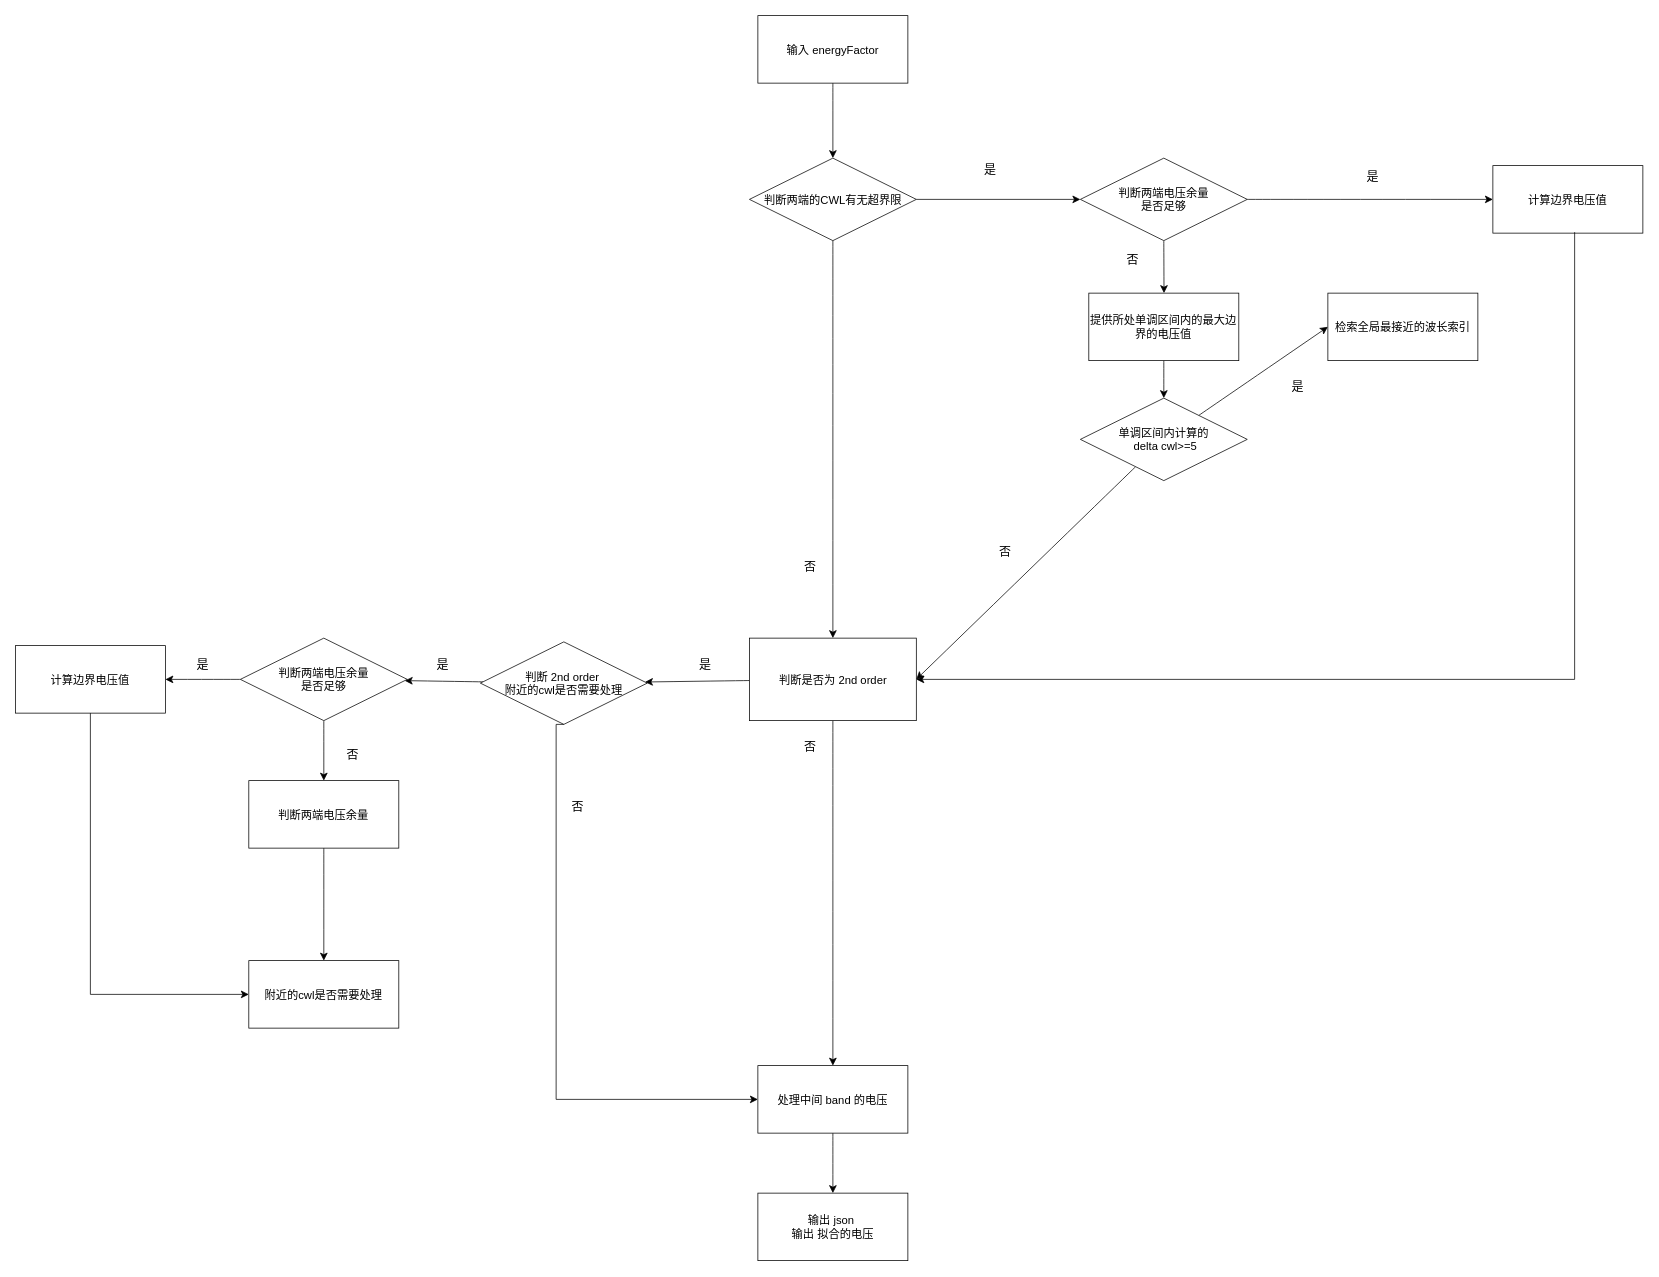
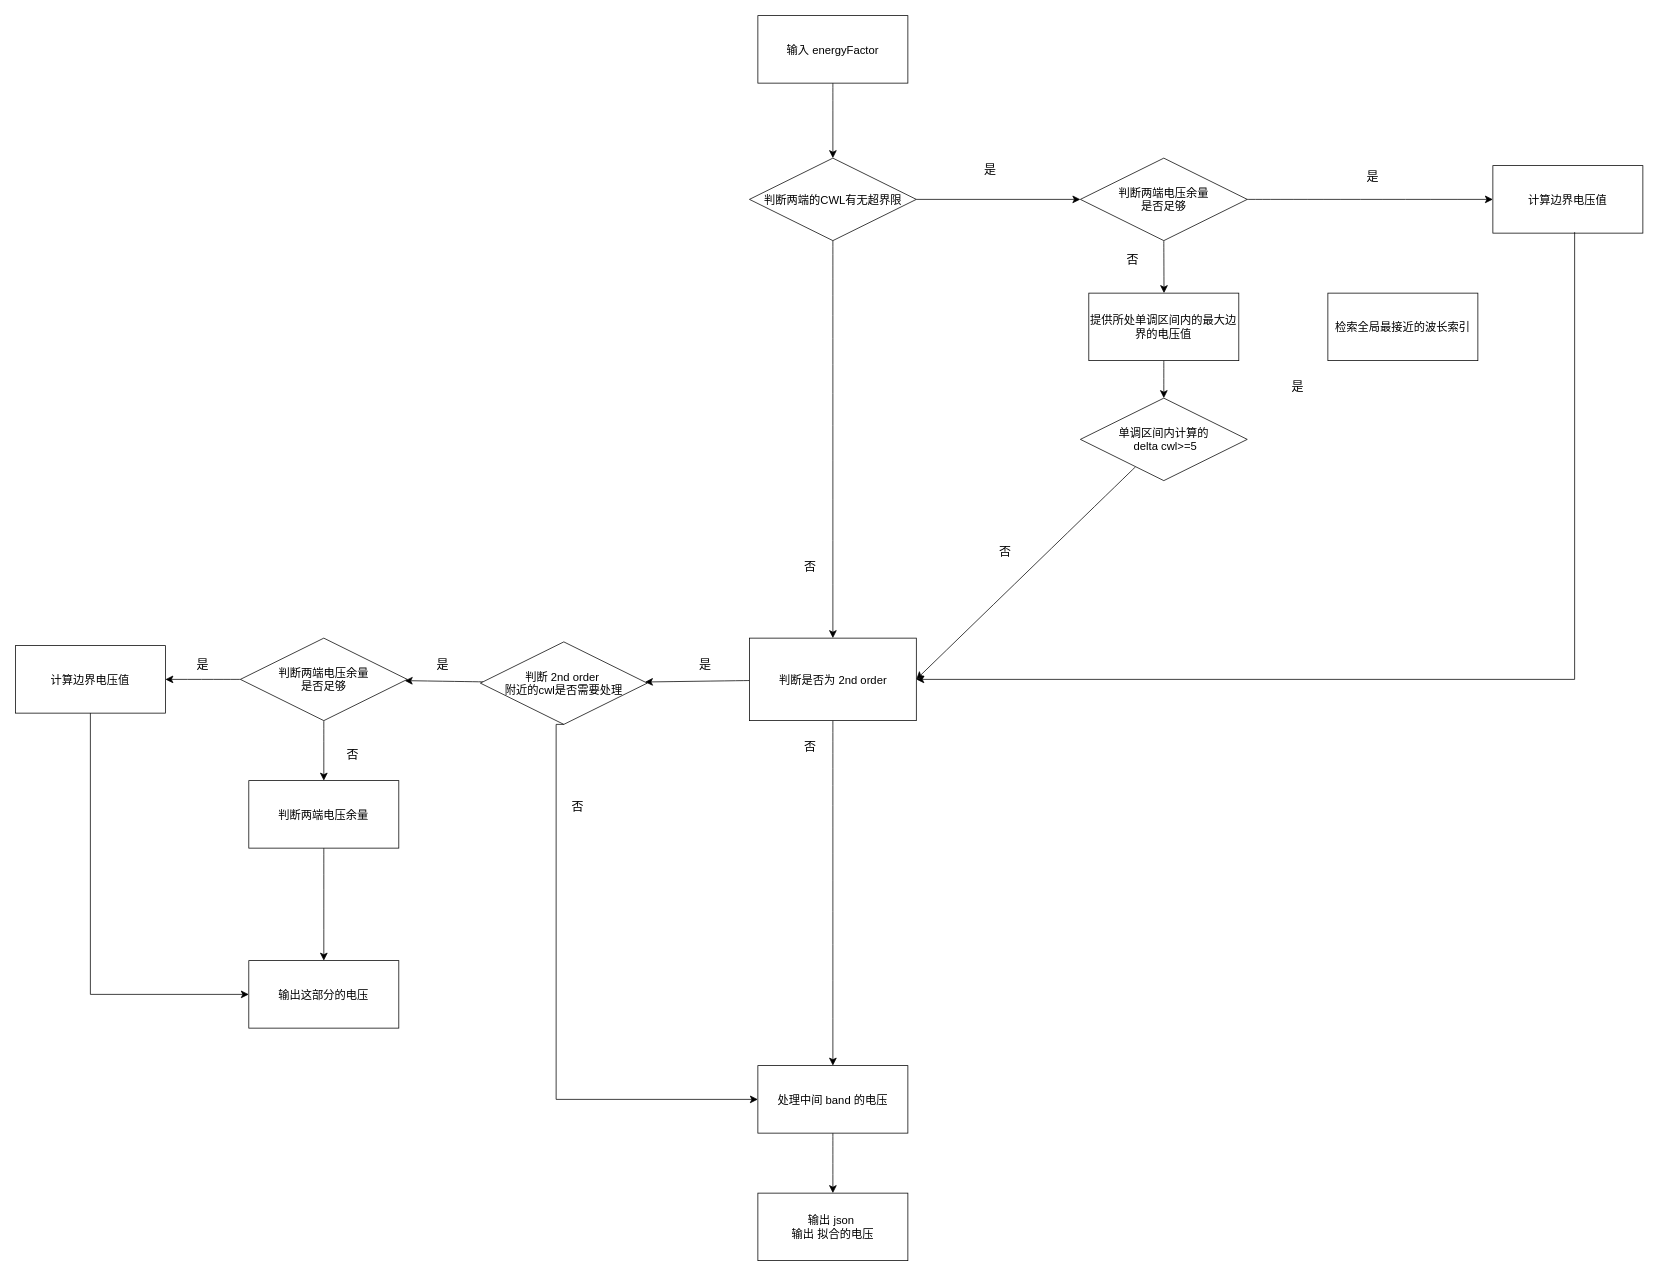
(1261, 372) -> none
(324, 994) -> (324, 994)
